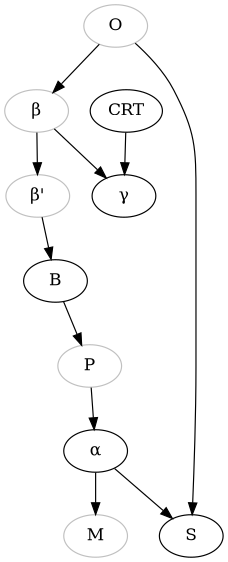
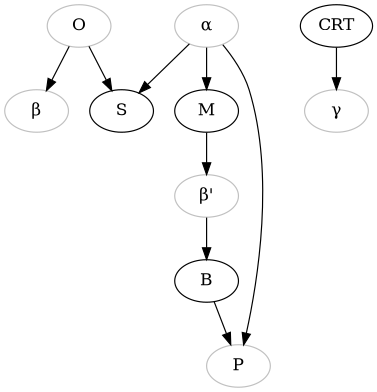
(37, 148) -> (207, 148)
(76, 149) -> none
(124, 196) -> (336, 111)
(92, 403) -> (263, 185)
(96, 451) -> (207, 26)
(96, 536) -> (207, 111)
